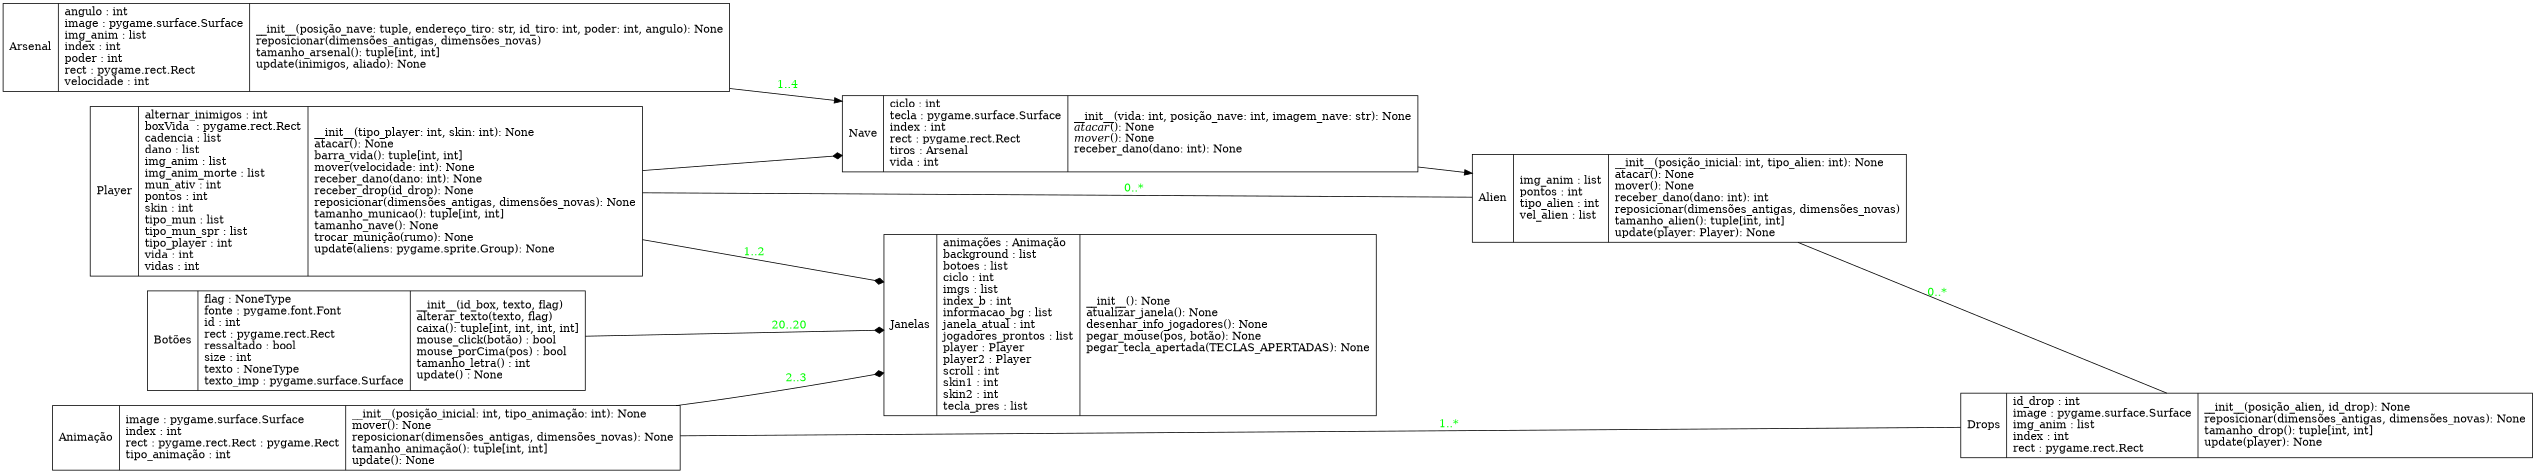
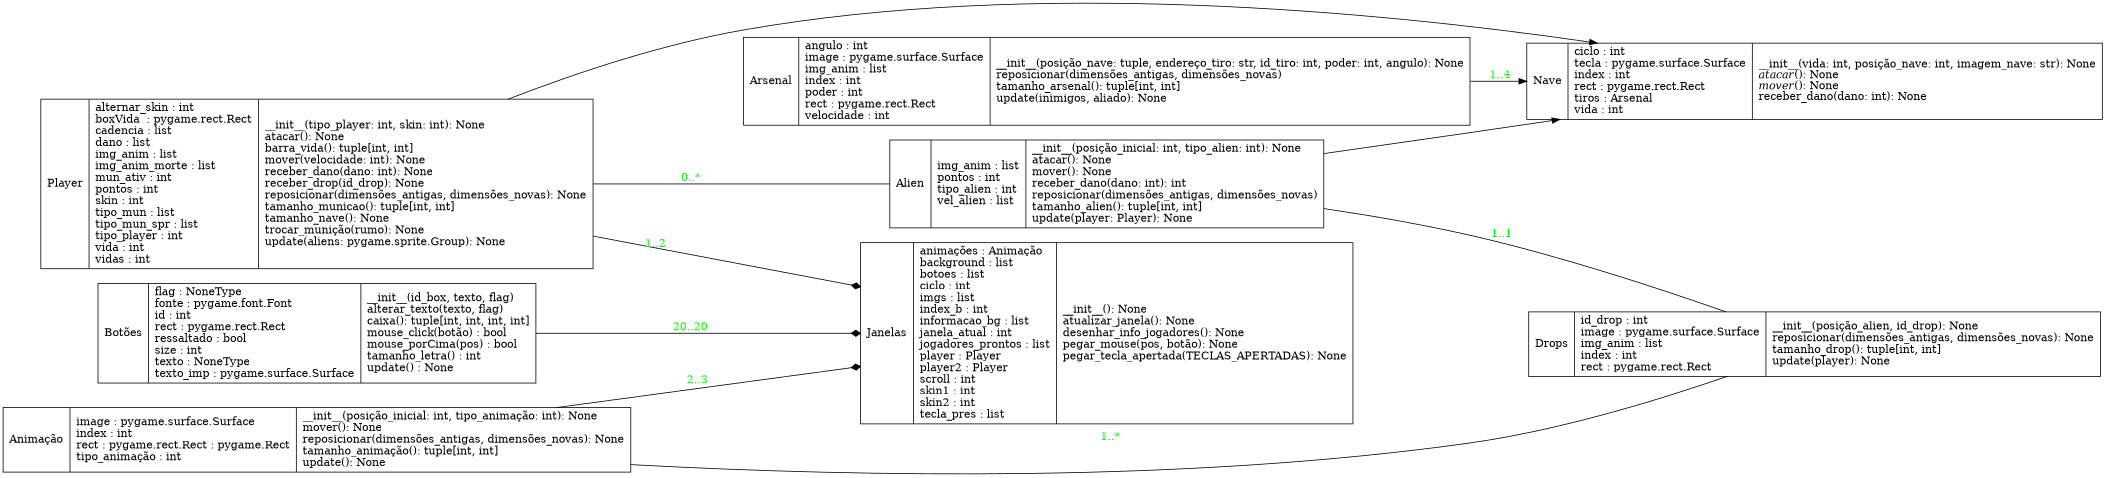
(206, 115) -> (145, 108)
(738, 163) -> (1044, 4)
(1441, 170) -> (1438, 137)
(1934, 293) -> (1498, 234)
